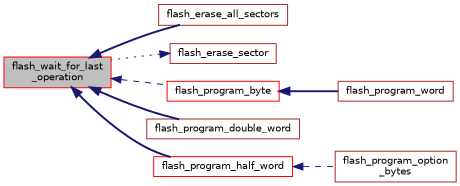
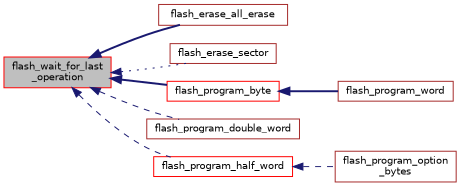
(223, 15) -> (223, 15)
(135, 57) -> (155, 68)
(144, 82) -> (144, 82)
(139, 107) -> (139, 107)
(121, 132) -> (121, 132)
